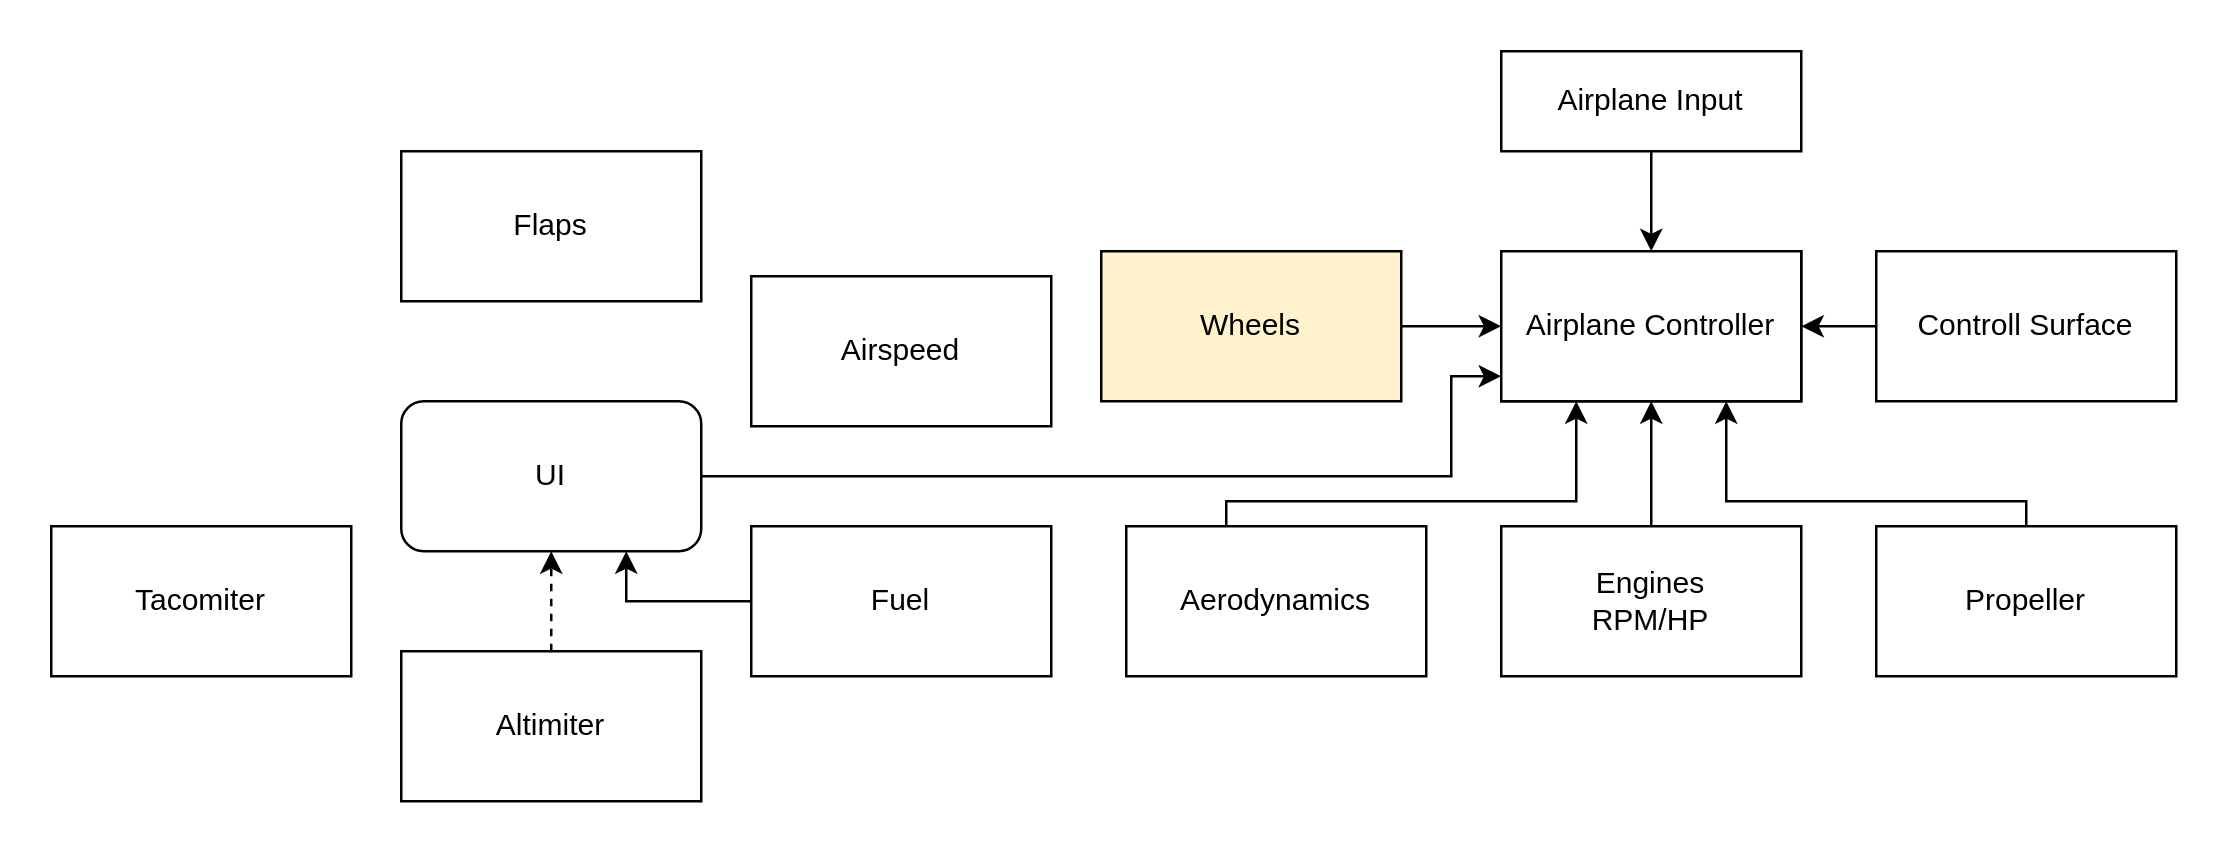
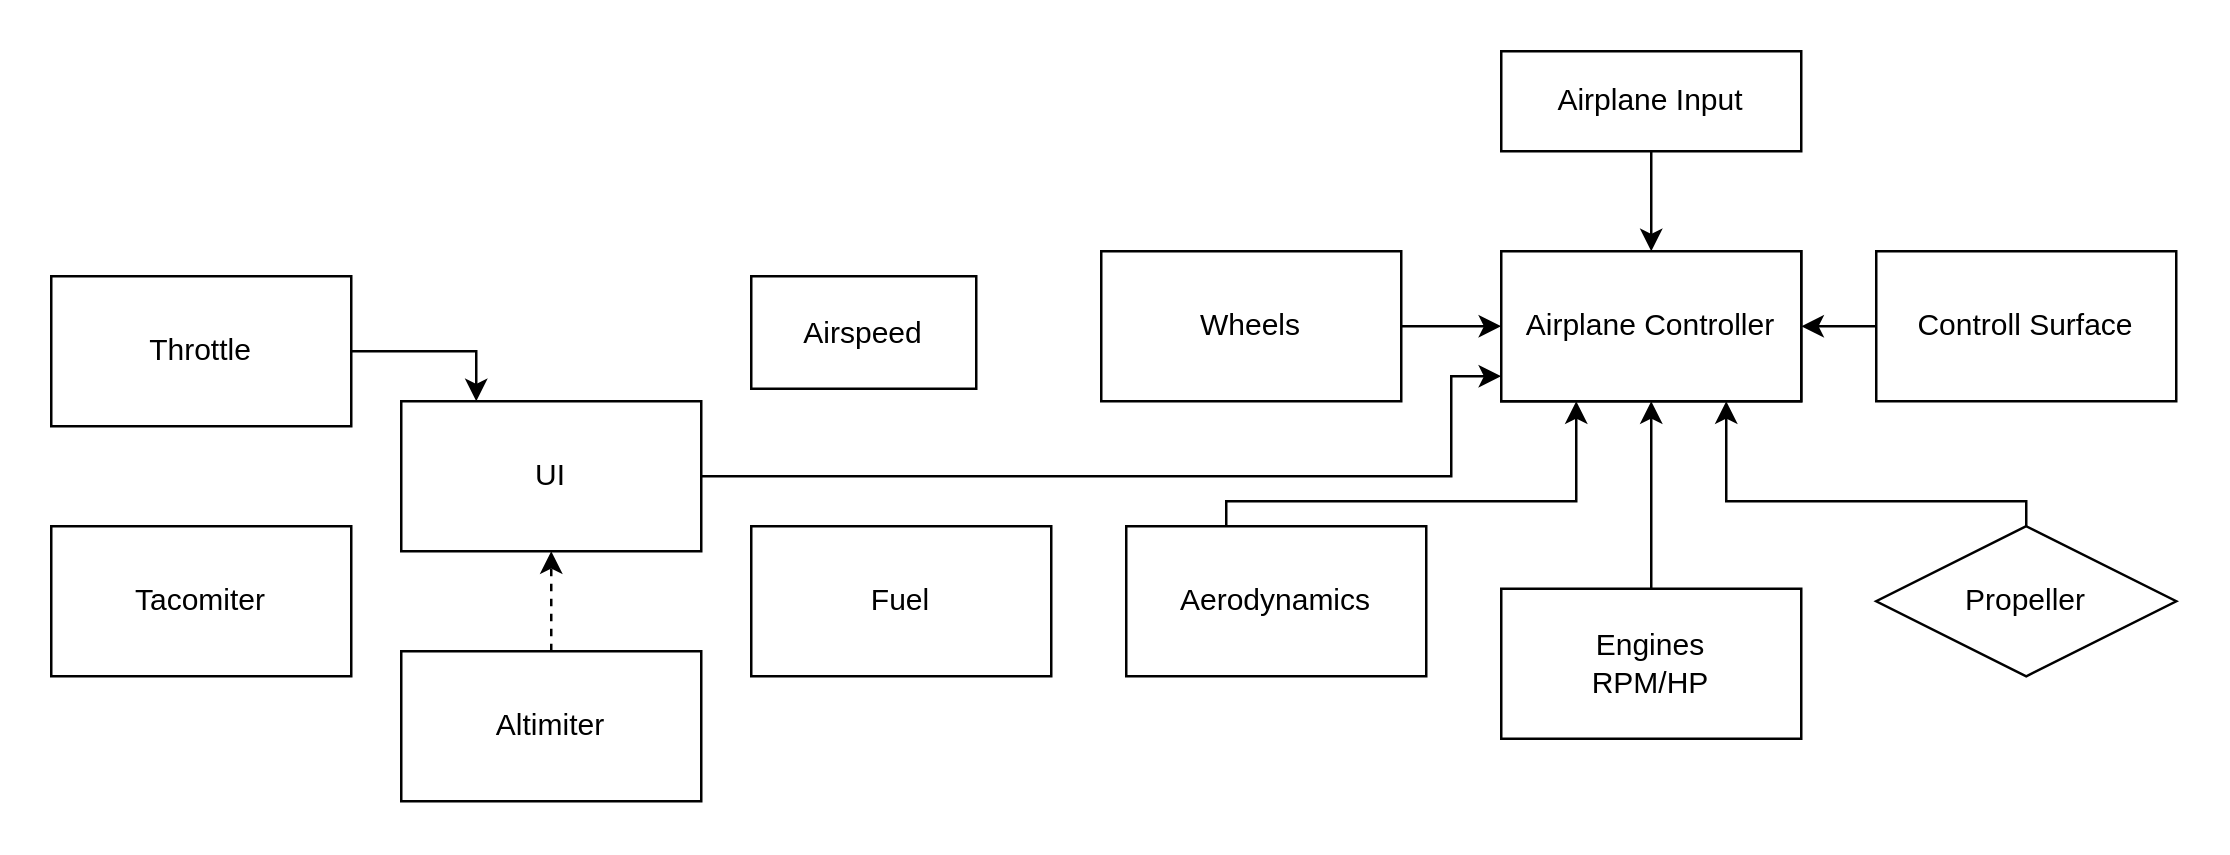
(551, 226) -> none
(1251, 326) -> (1251, 326)
none -> (201, 351)
none -> (430, 351)
(901, 351) -> (864, 333)
(551, 476) -> (551, 476)
(672, 601) -> none
(1651, 601) -> (1651, 664)
(2026, 601) -> (2026, 601)
